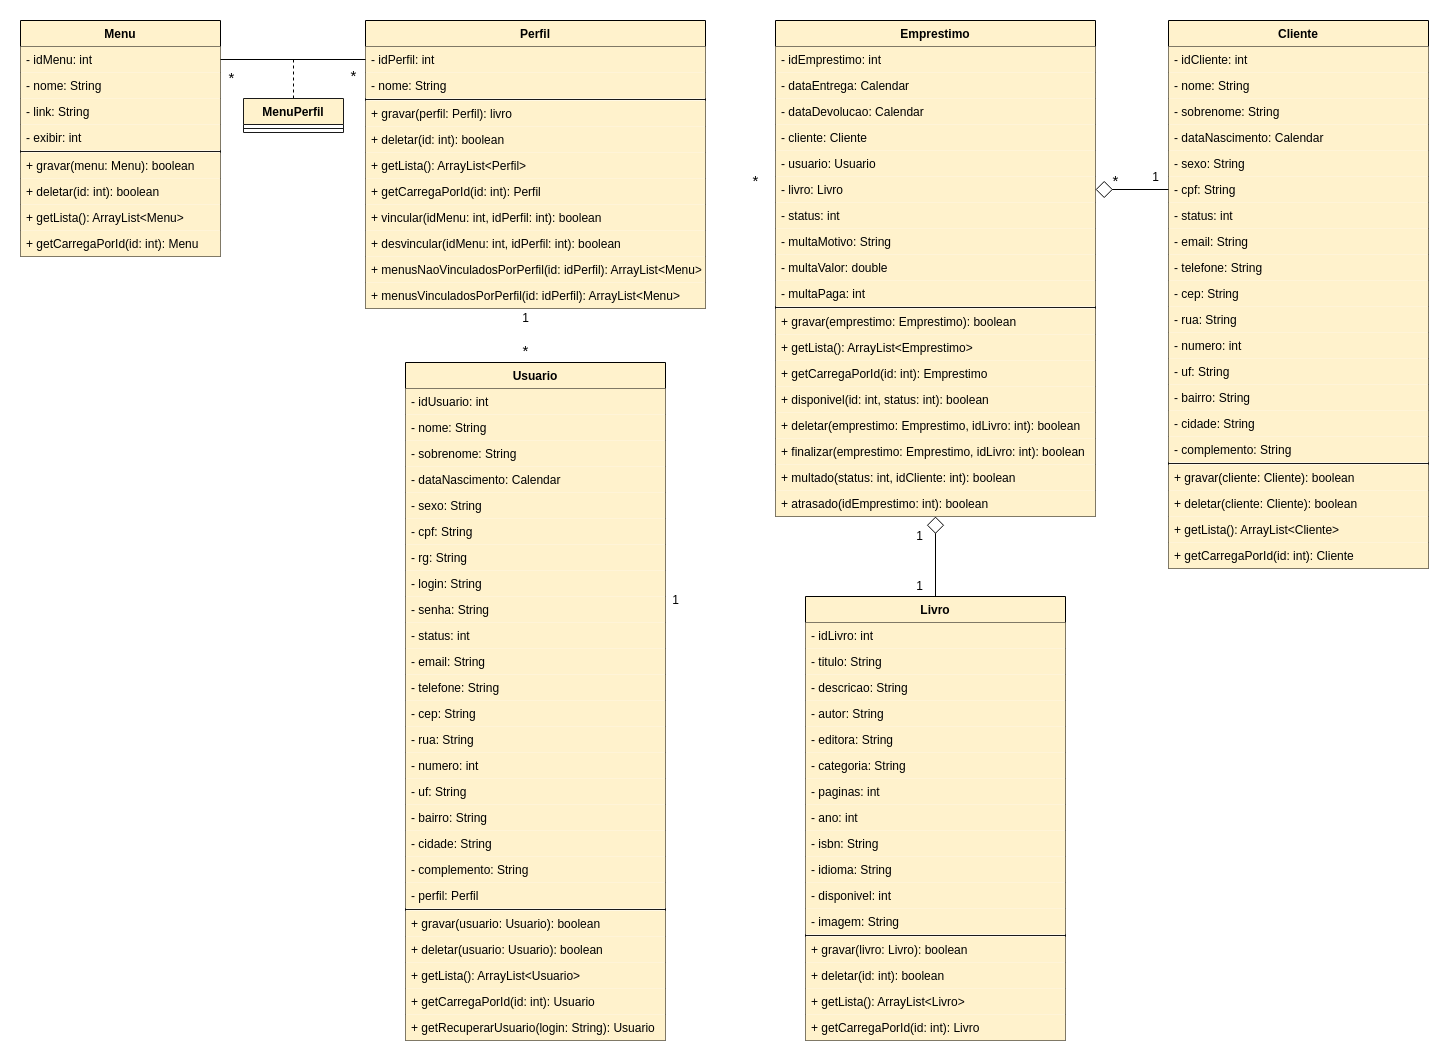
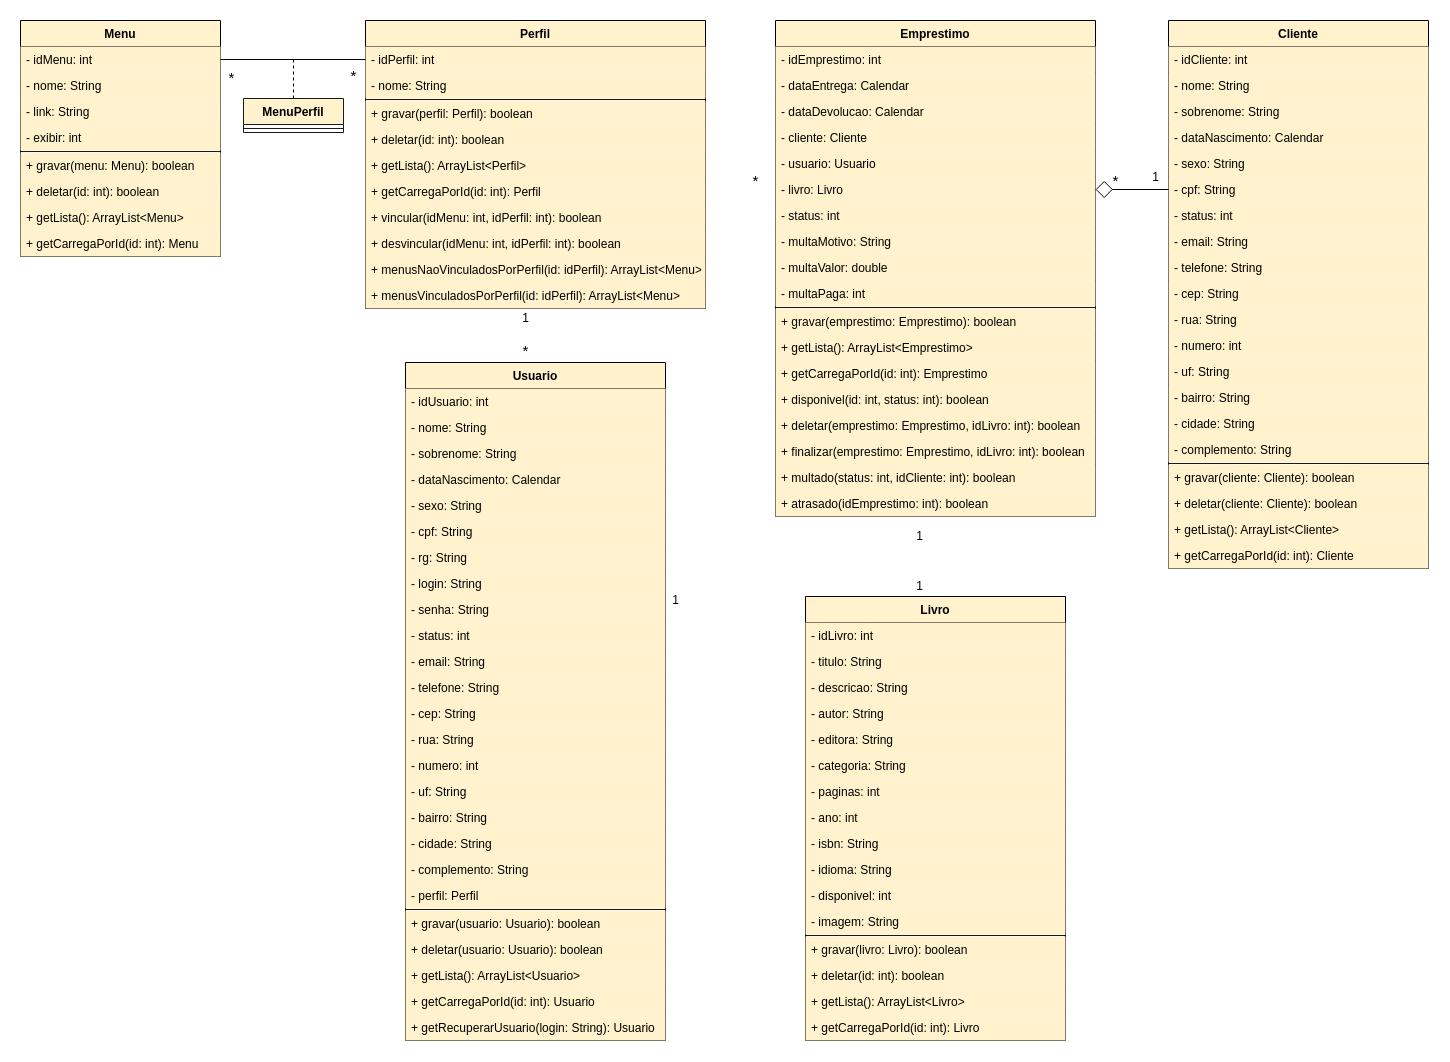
(458, 114) -> (466, 114)
(936, 565) -> none
